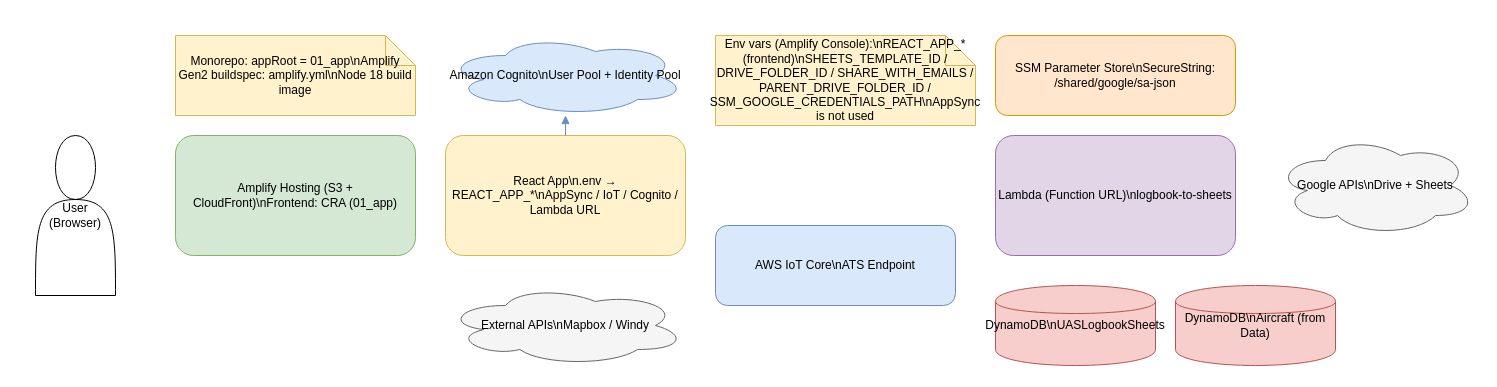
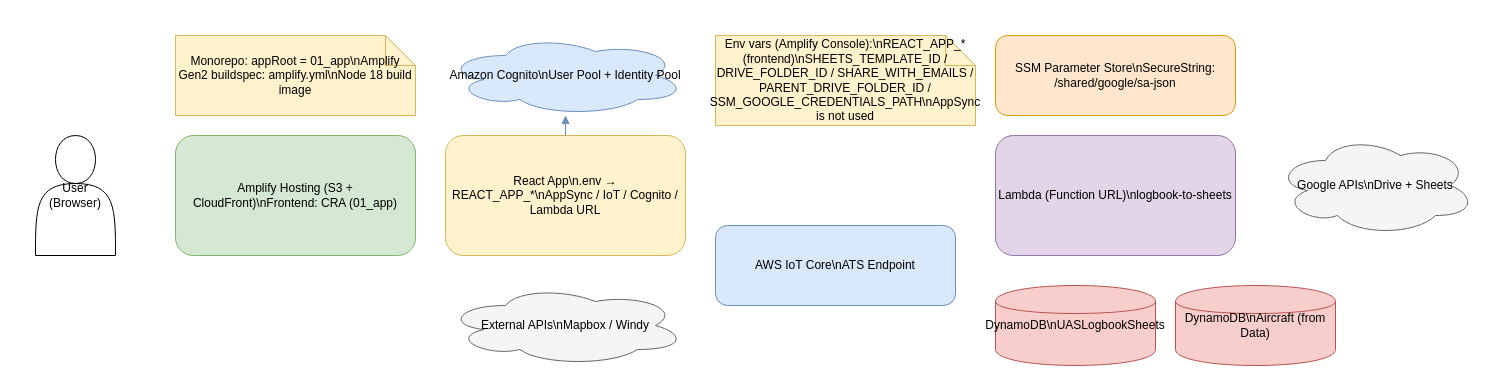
(76, 216) -> (76, 196)
